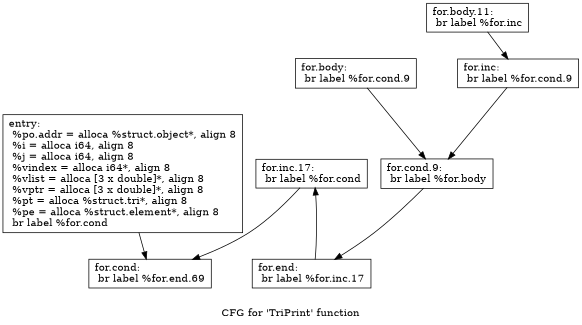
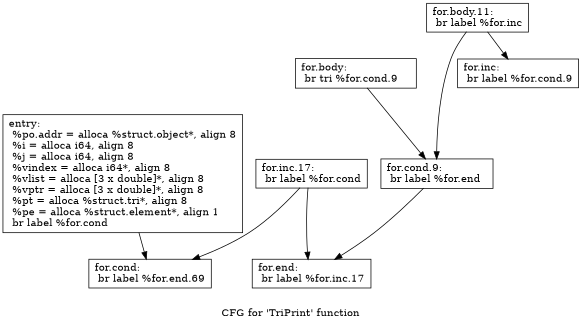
(356, 79) -> (350, 79)
(480, 120) -> (443, 89)
(437, 179) -> (434, 179)
(114, 212) -> (114, 212)
(317, 227) -> (307, 220)
